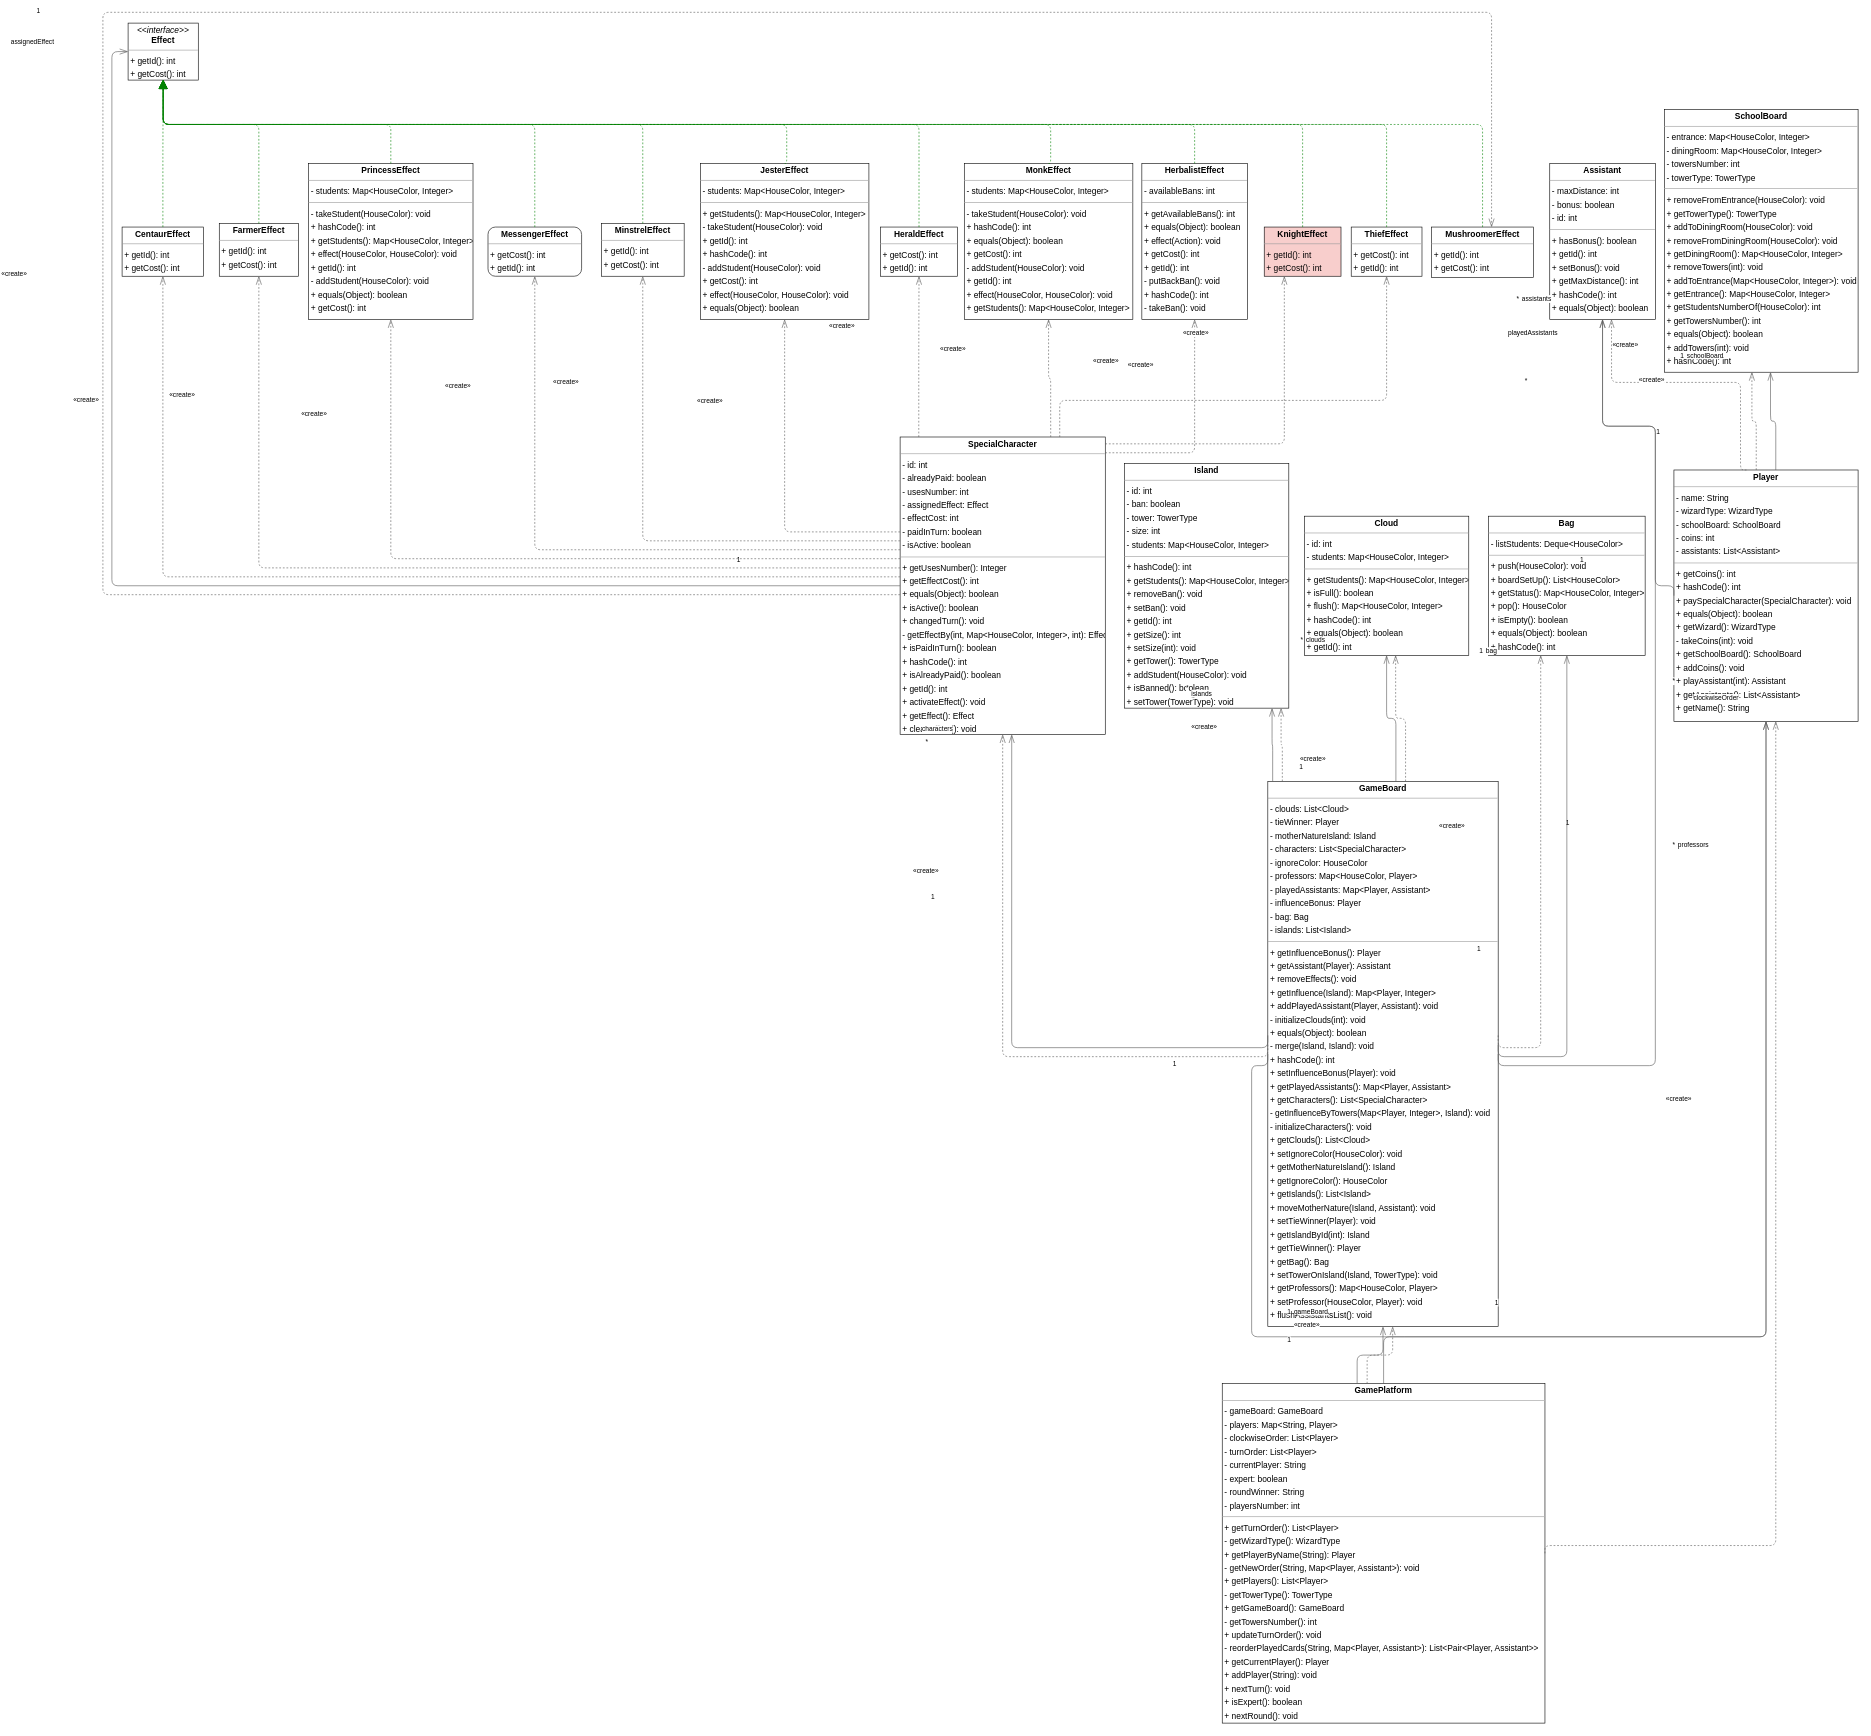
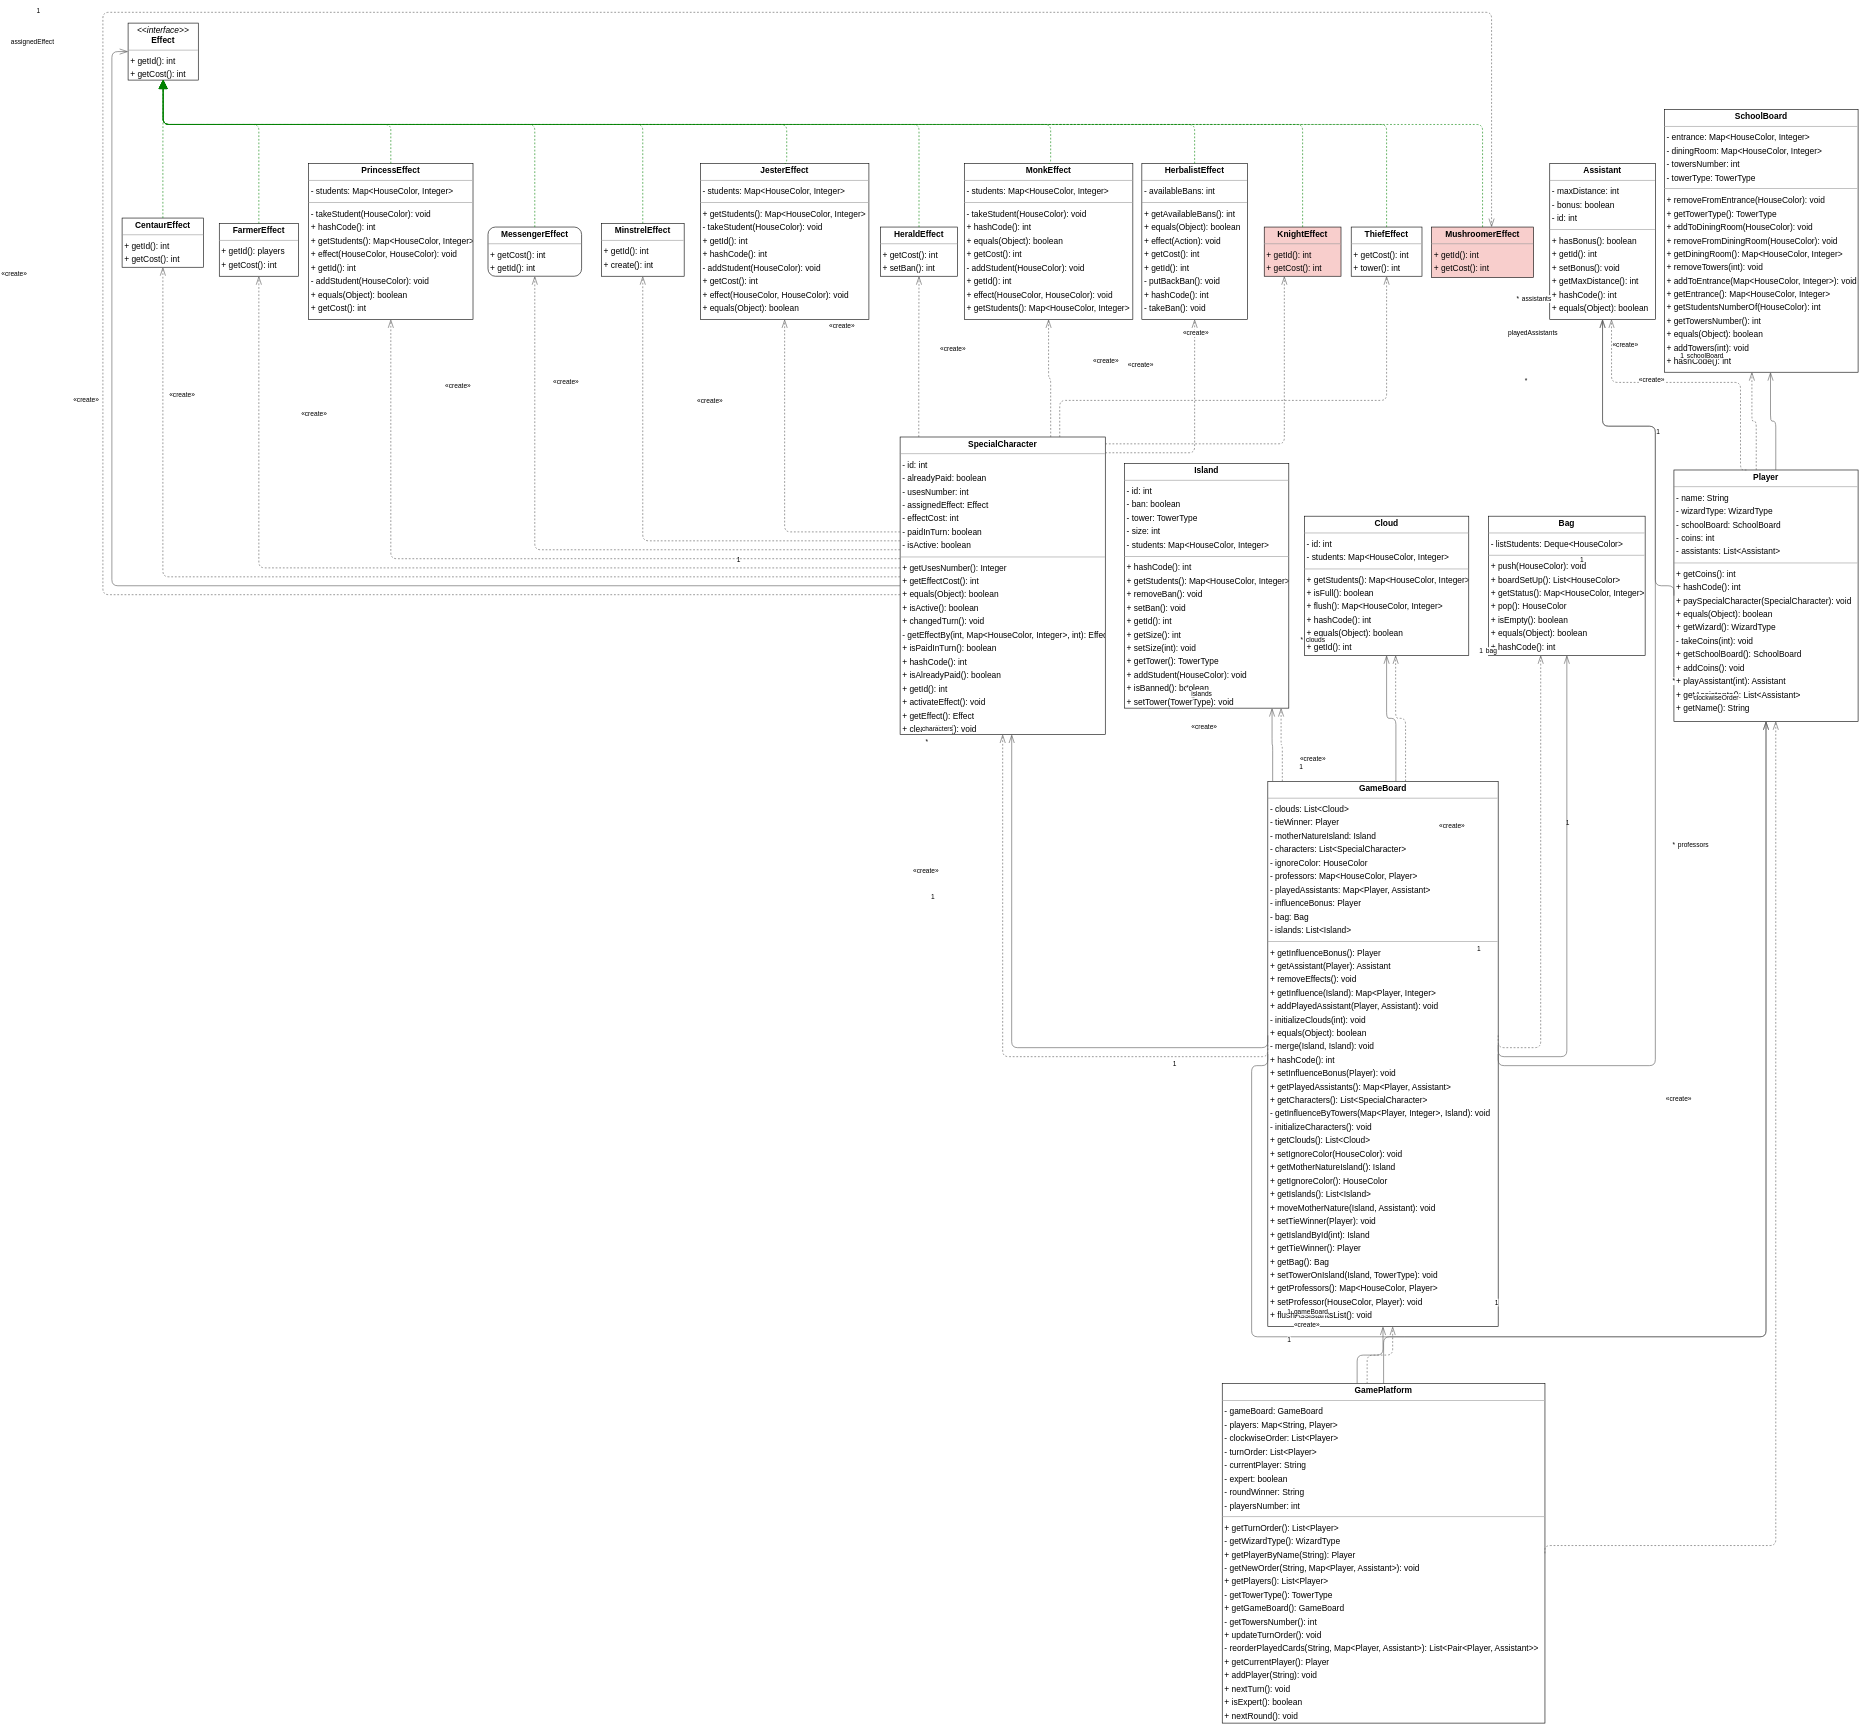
(253, 239) -> (257, 239)
(635, 239) -> (632, 239)
(914, 242) -> (914, 242)
(1385, 242) -> (1385, 242)
(163, 252) -> (163, 243)
(1483, 252) -> (1483, 252)
